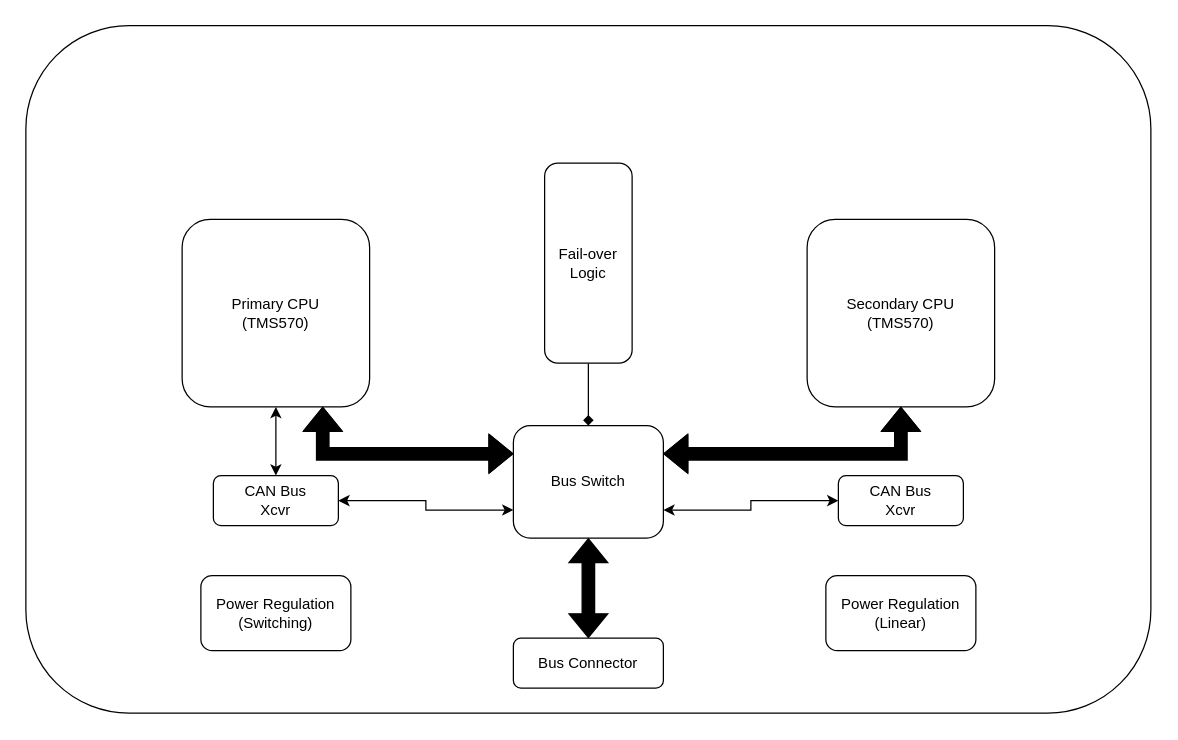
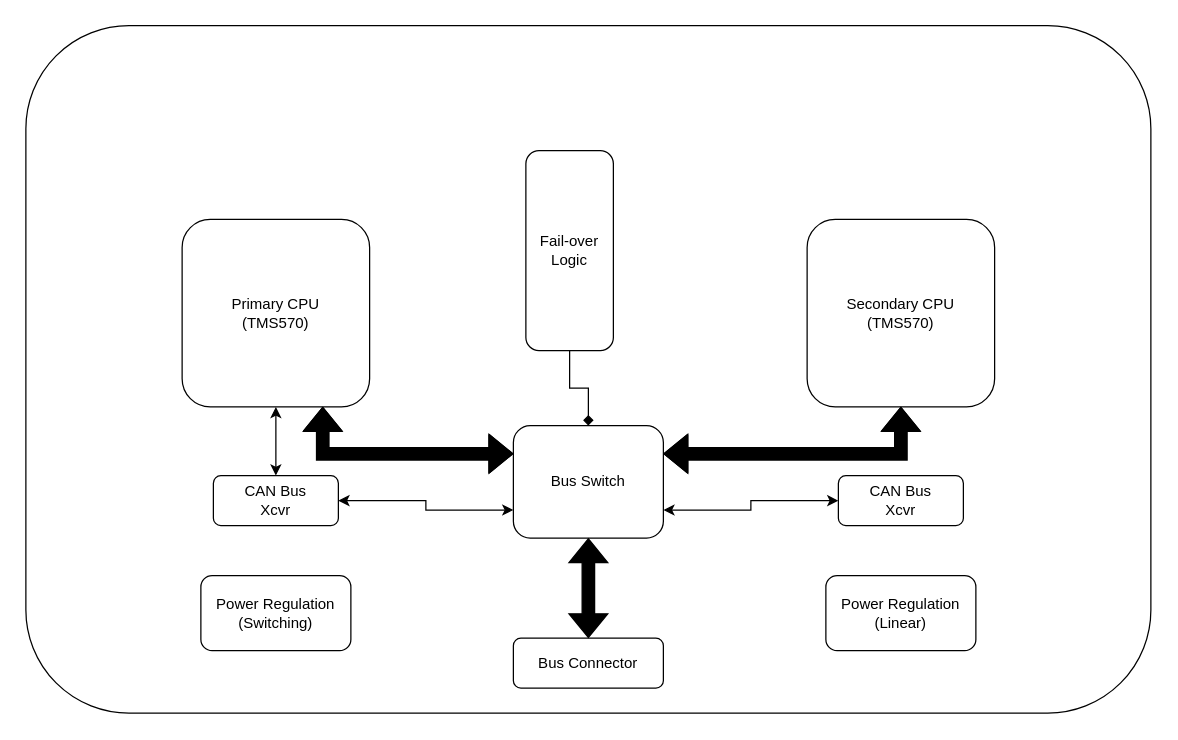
(588, 263) -> (569, 251)
